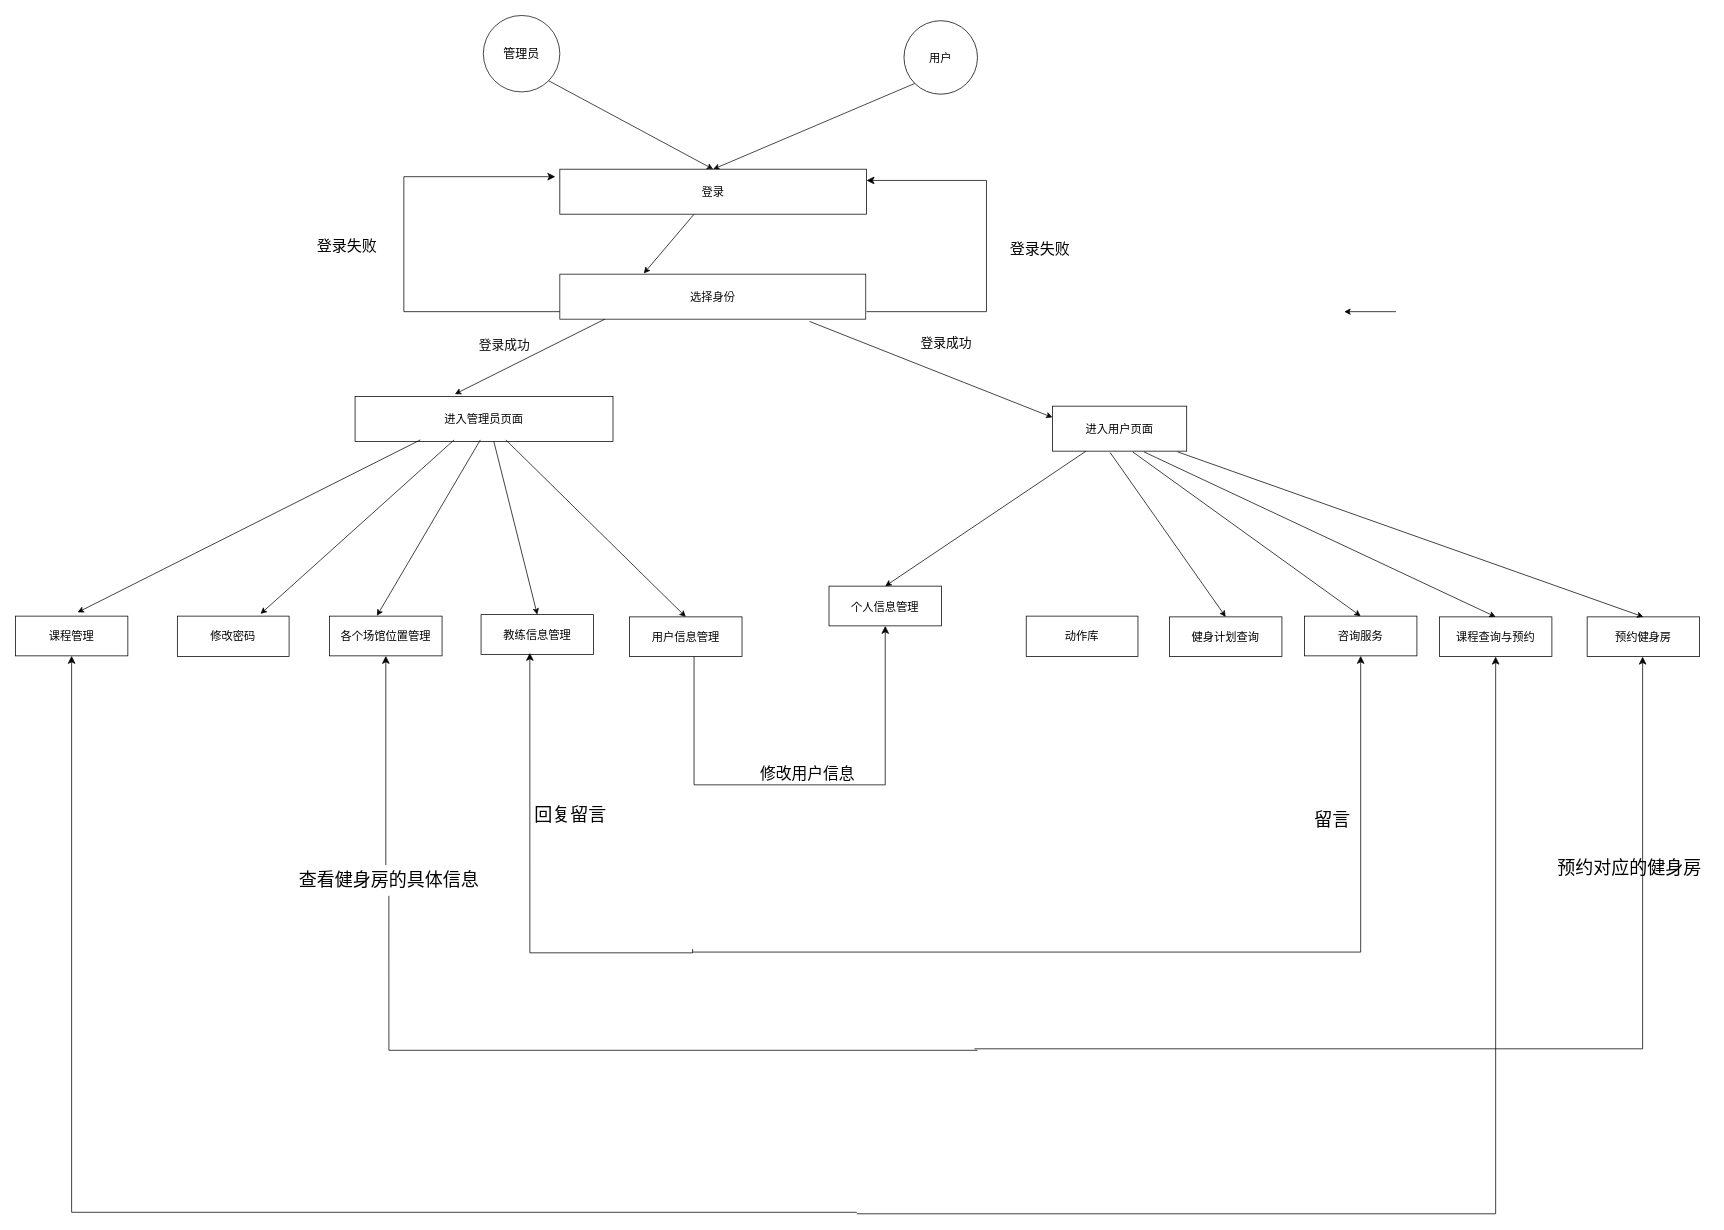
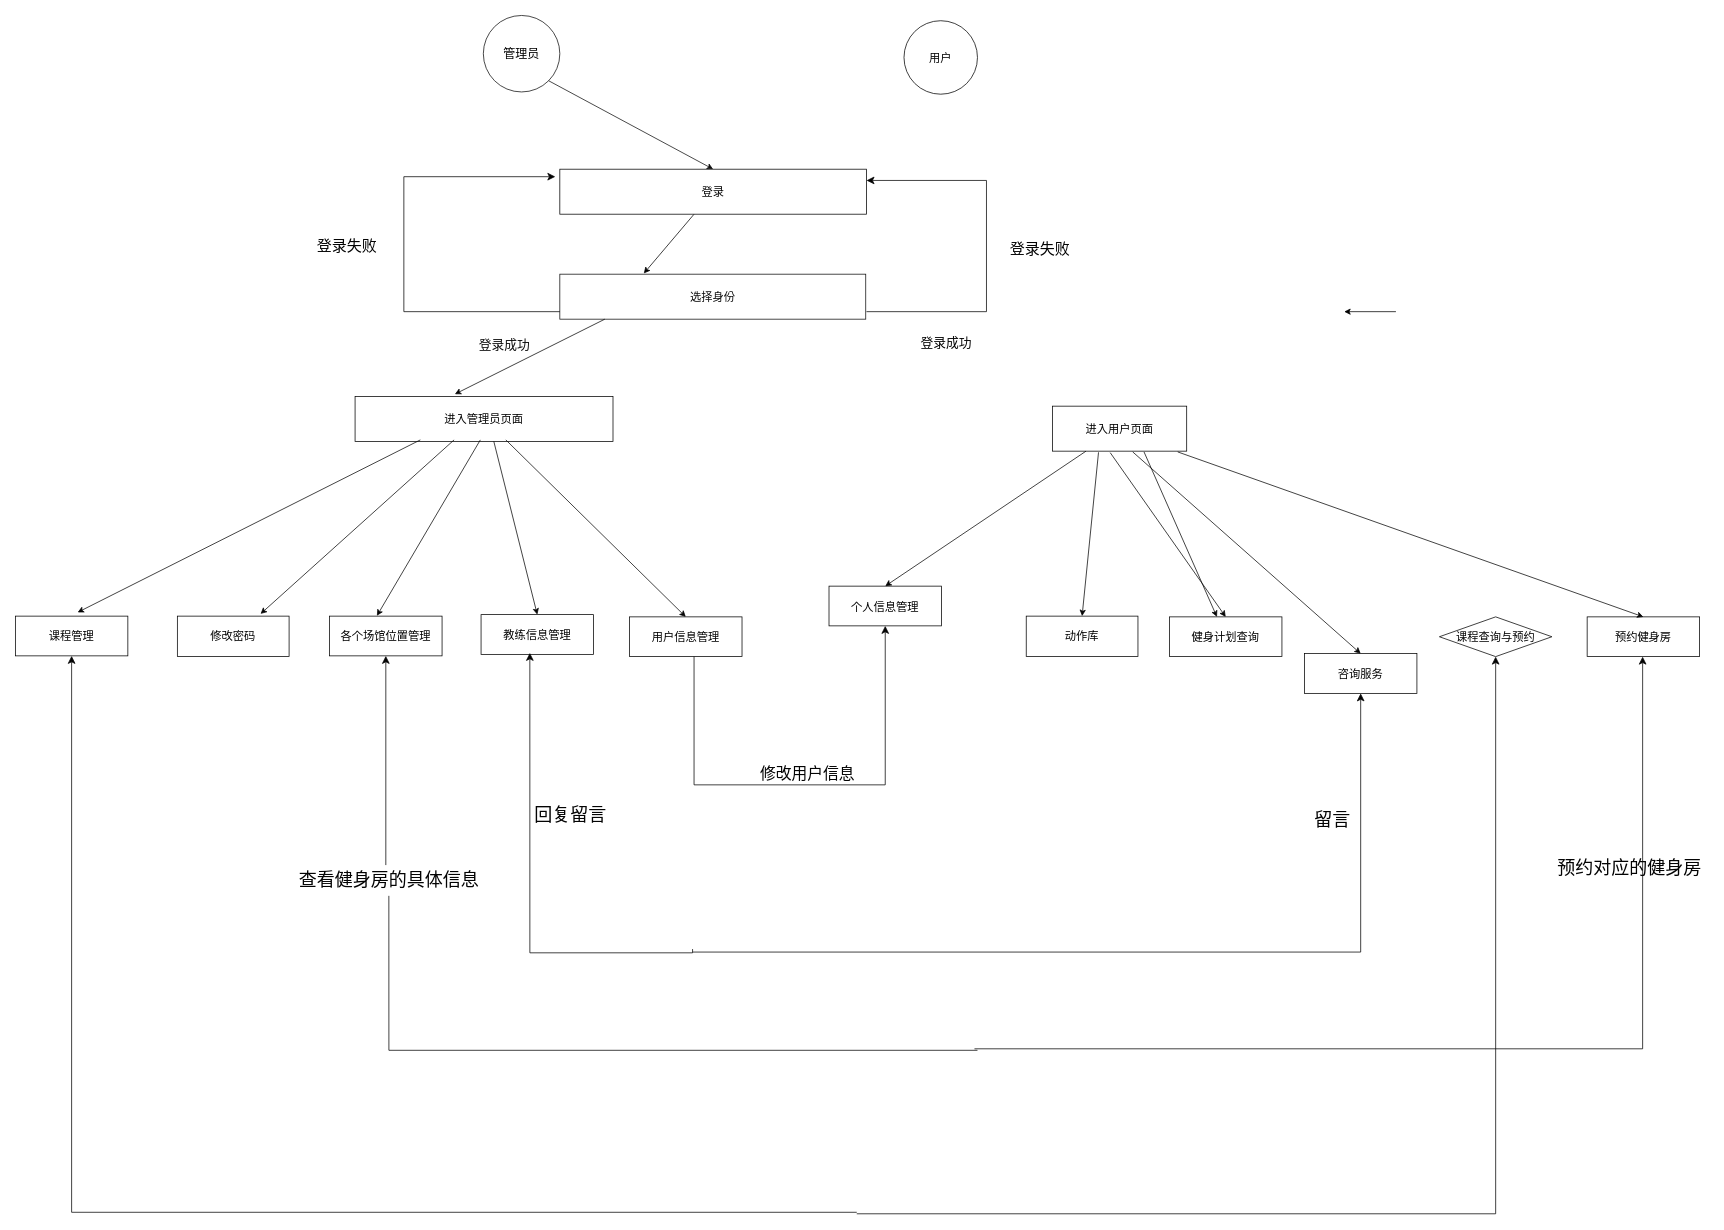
(816, 125) -> none
(929, 368) -> none
none -> (1091, 531)
(1317, 533) -> (1175, 523)
(1361, 636) -> (1361, 674)
(1496, 637) -> (1496, 637)
